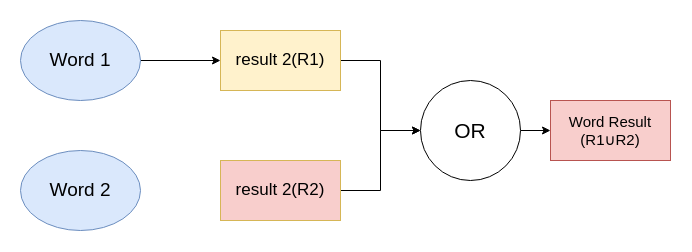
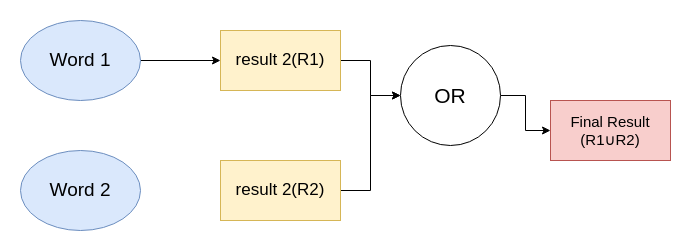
(471, 131) -> (451, 96)
(611, 131) -> (611, 131)
(281, 191) -> (281, 191)
